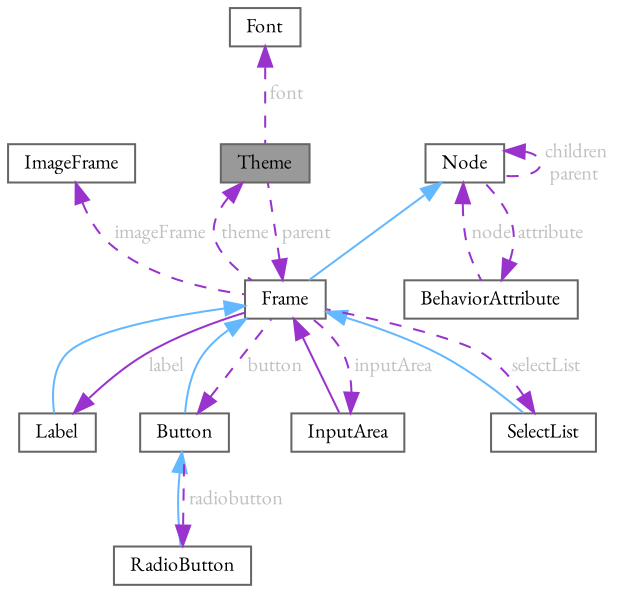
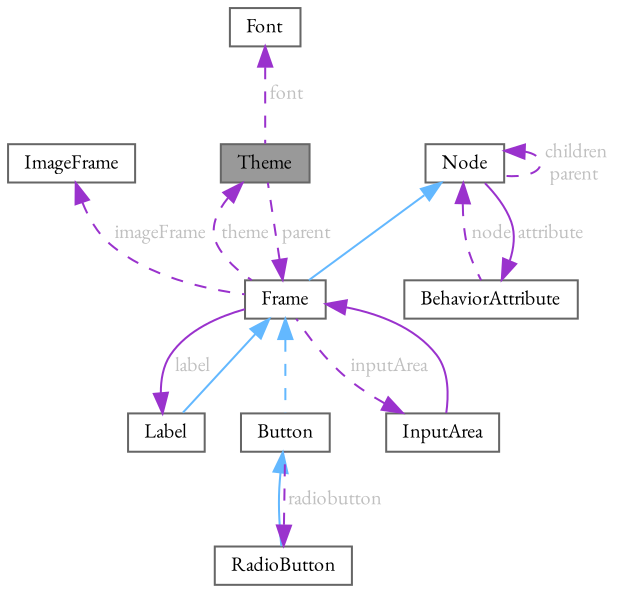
(510, 218) -> (510, 218)
(241, 358) -> none
(196, 366) -> (285, 376)
(543, 433) -> none
